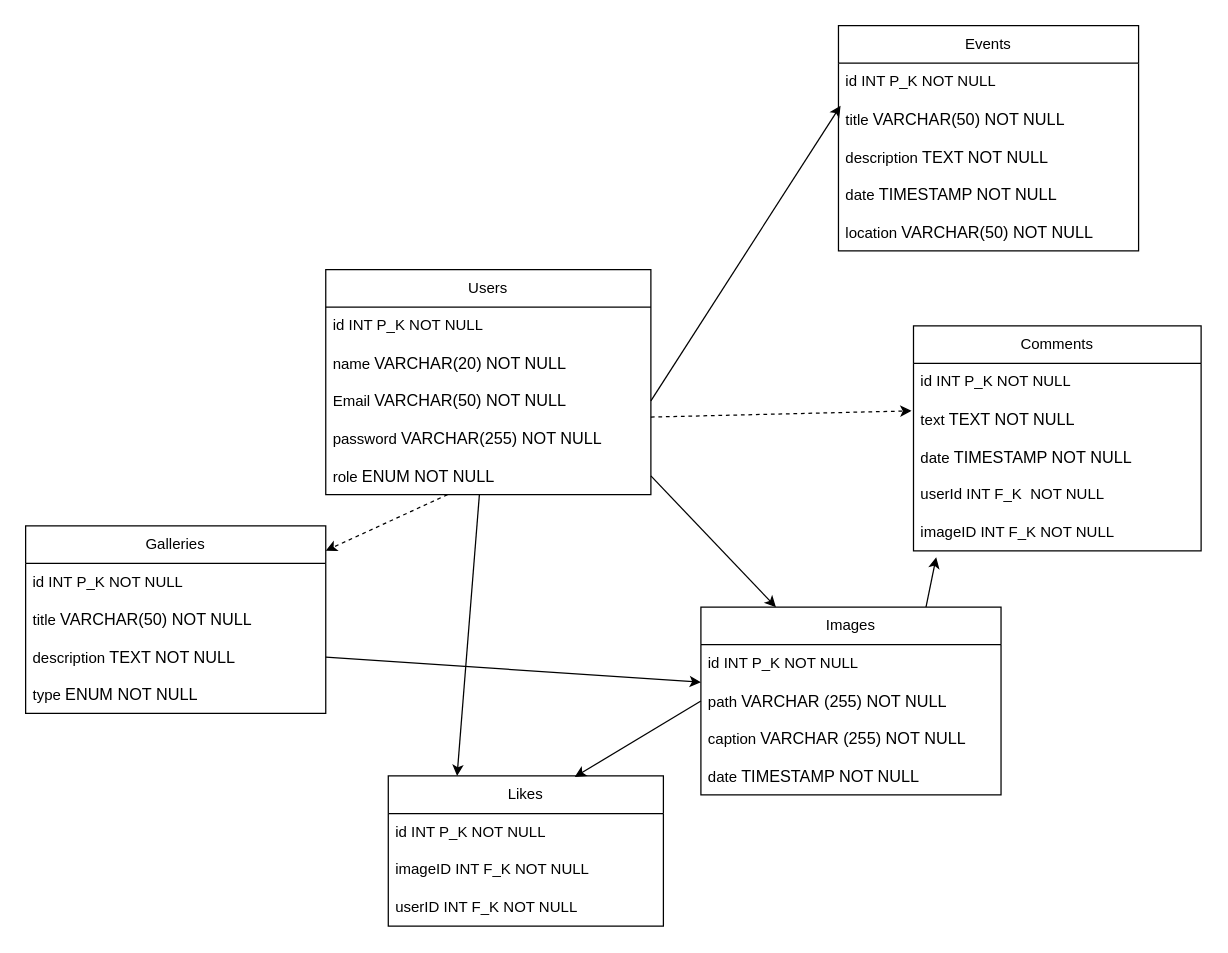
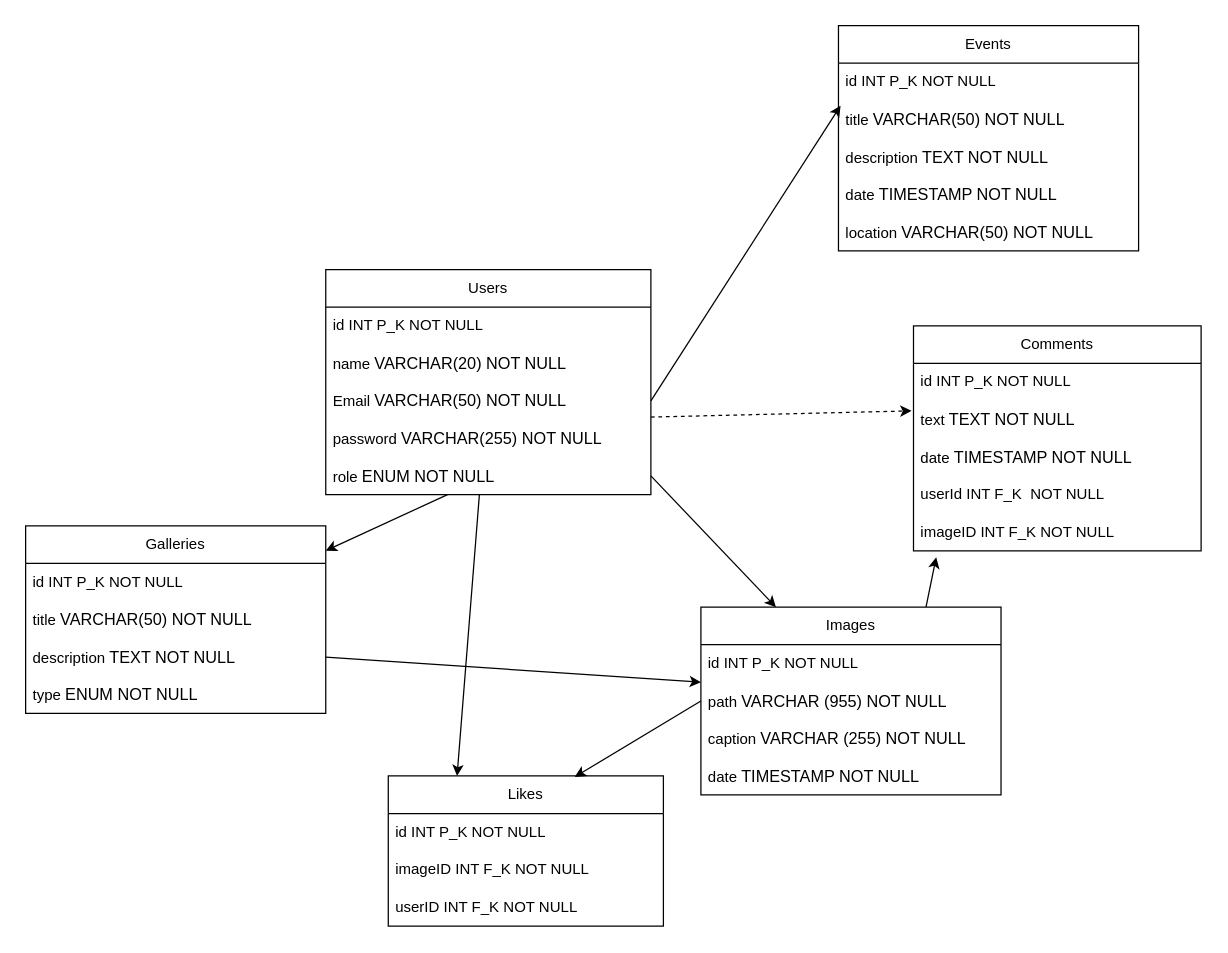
(387, 522) -> (387, 522)
(816, 701) -> (816, 701)
